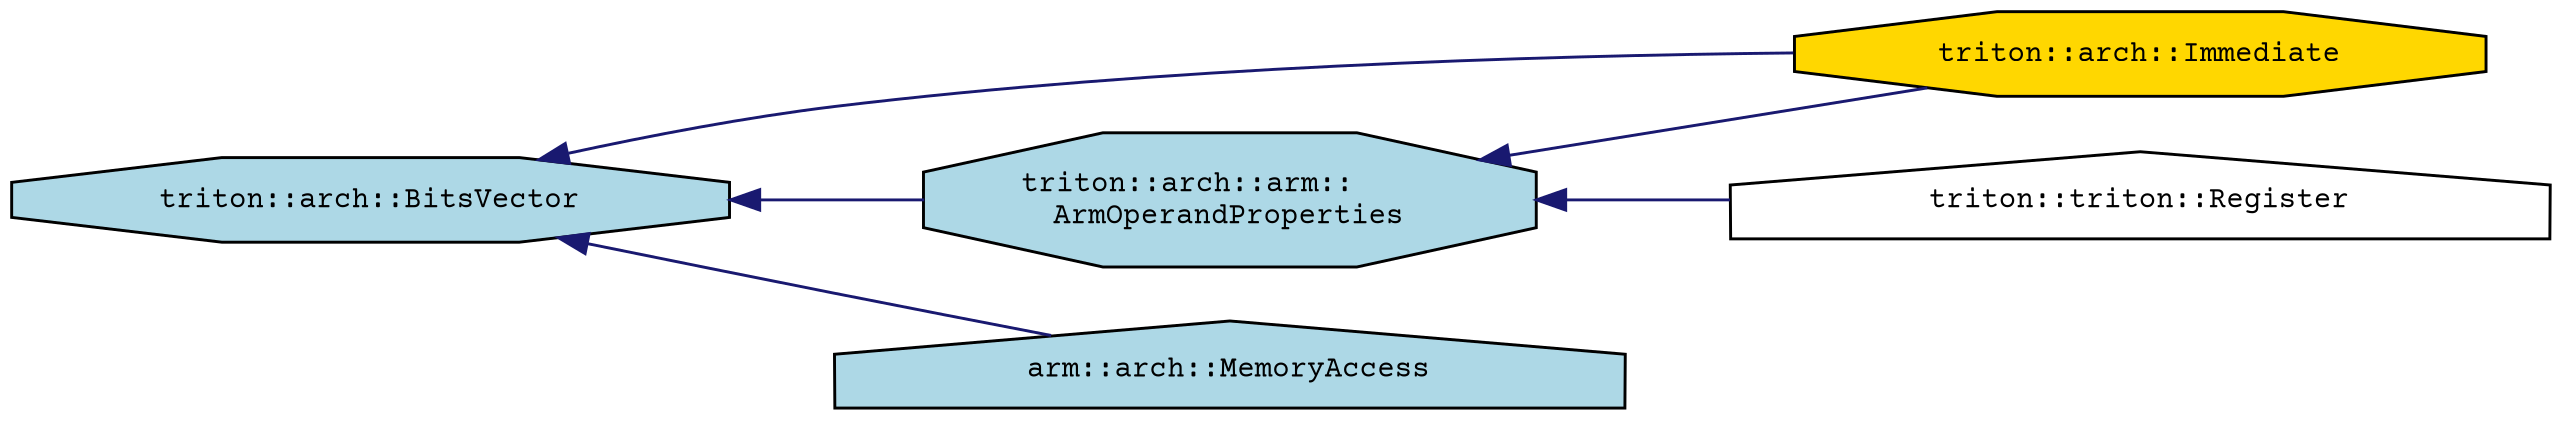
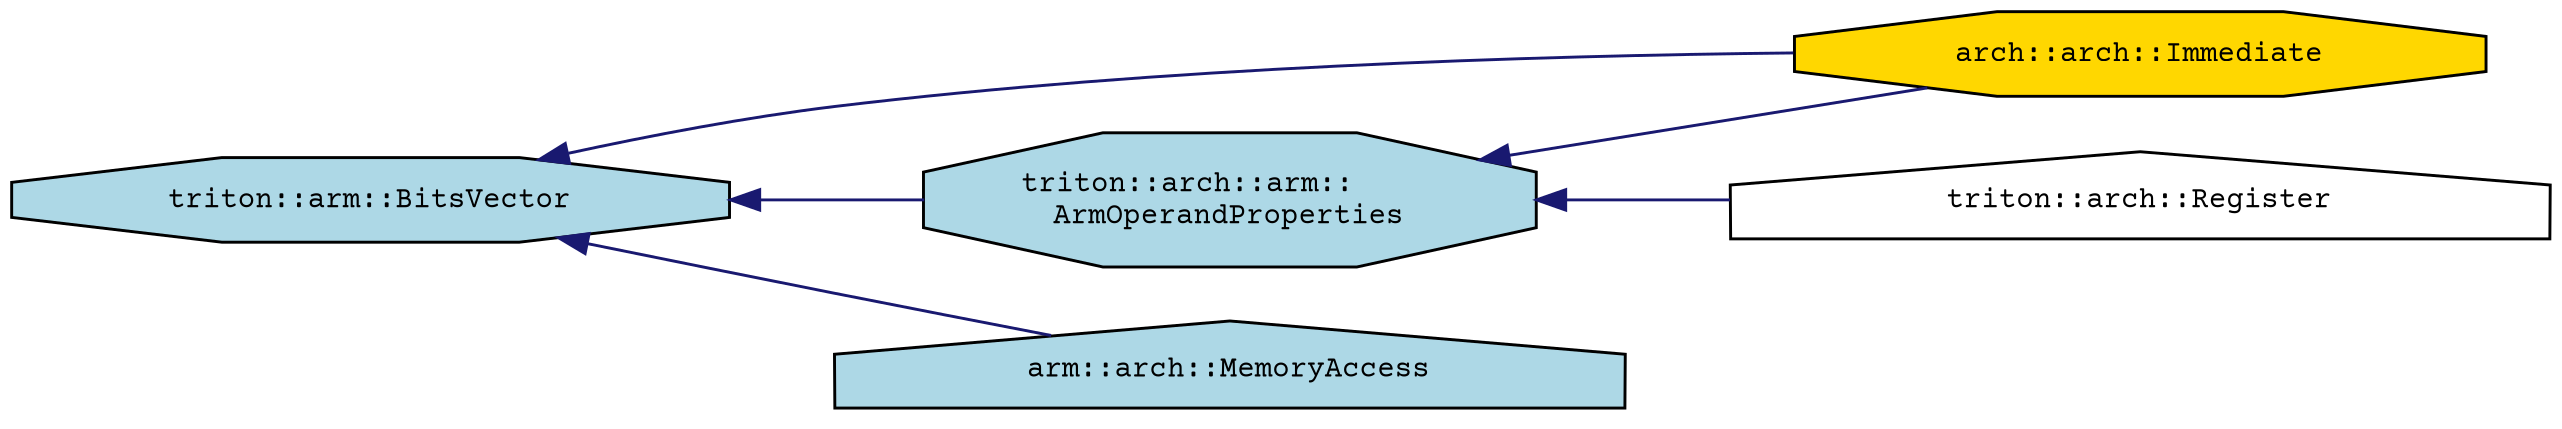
(2140, 54) -> (2140, 54)
(371, 200) -> (371, 200)
(2140, 200) -> (2140, 200)
